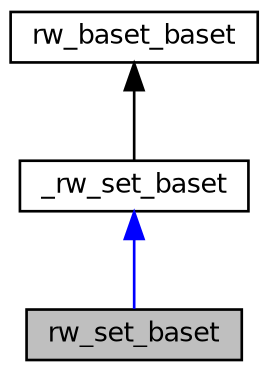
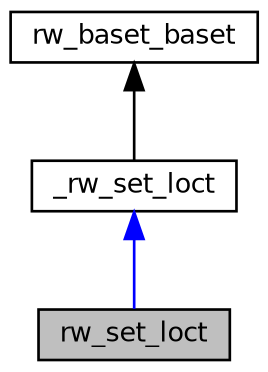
(134, 186) -> (134, 186)
(134, 335) -> (134, 335)
